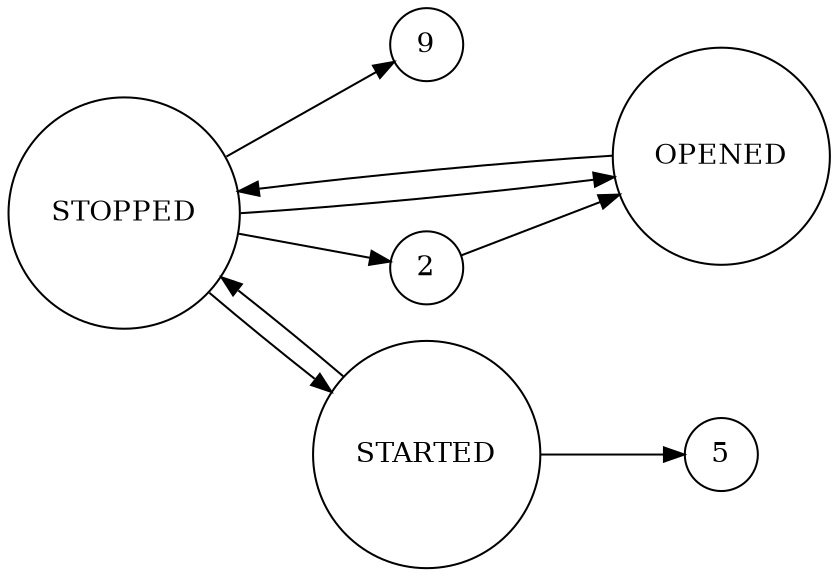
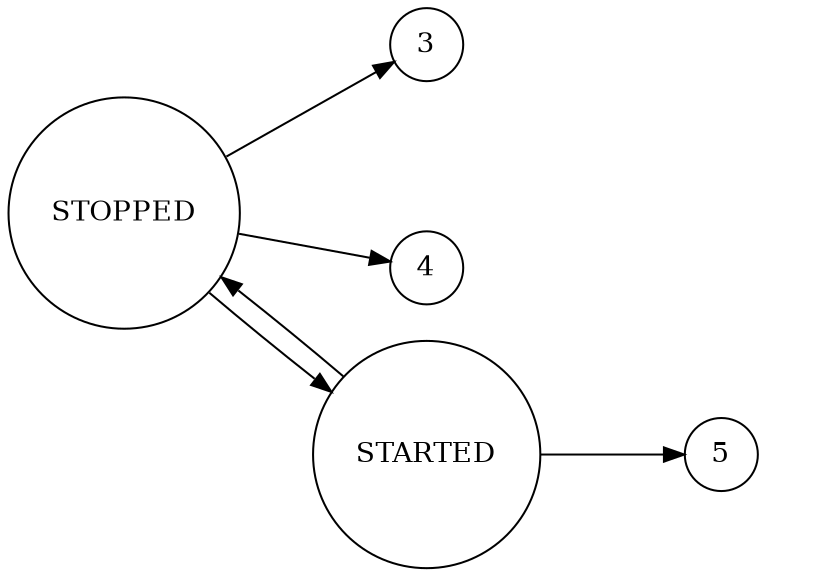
(427, 45) -> (427, 45)
(721, 156) -> none
(427, 268) -> (427, 268)
